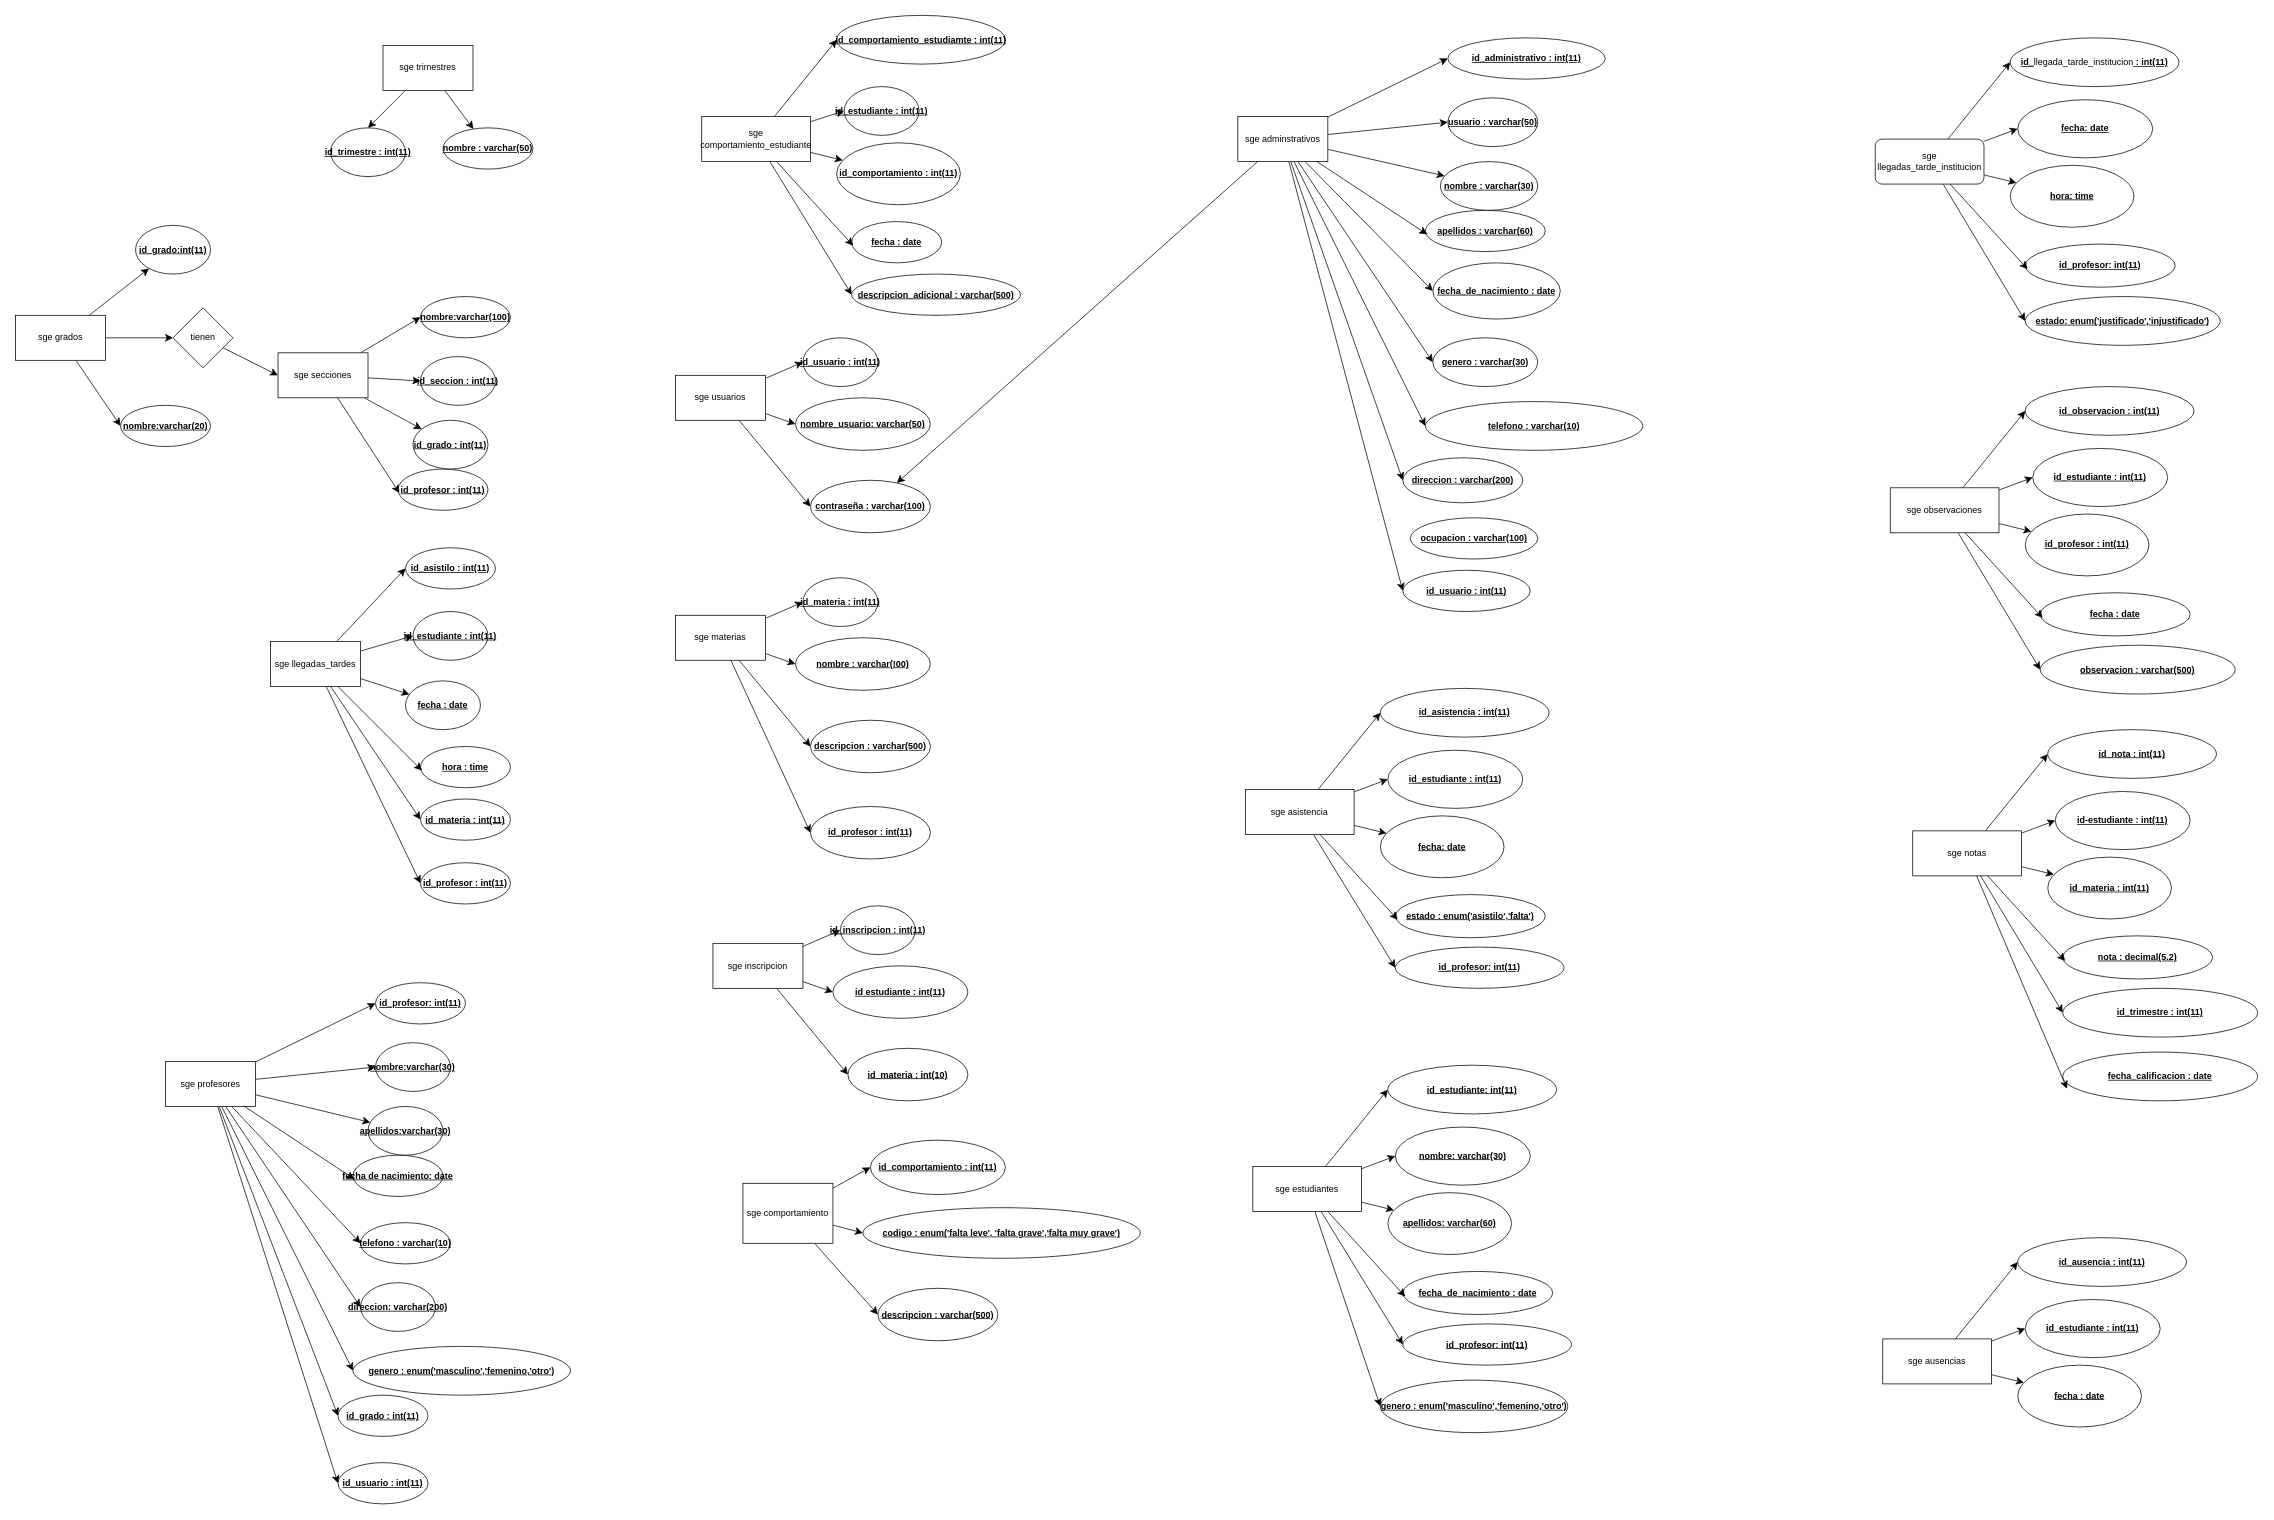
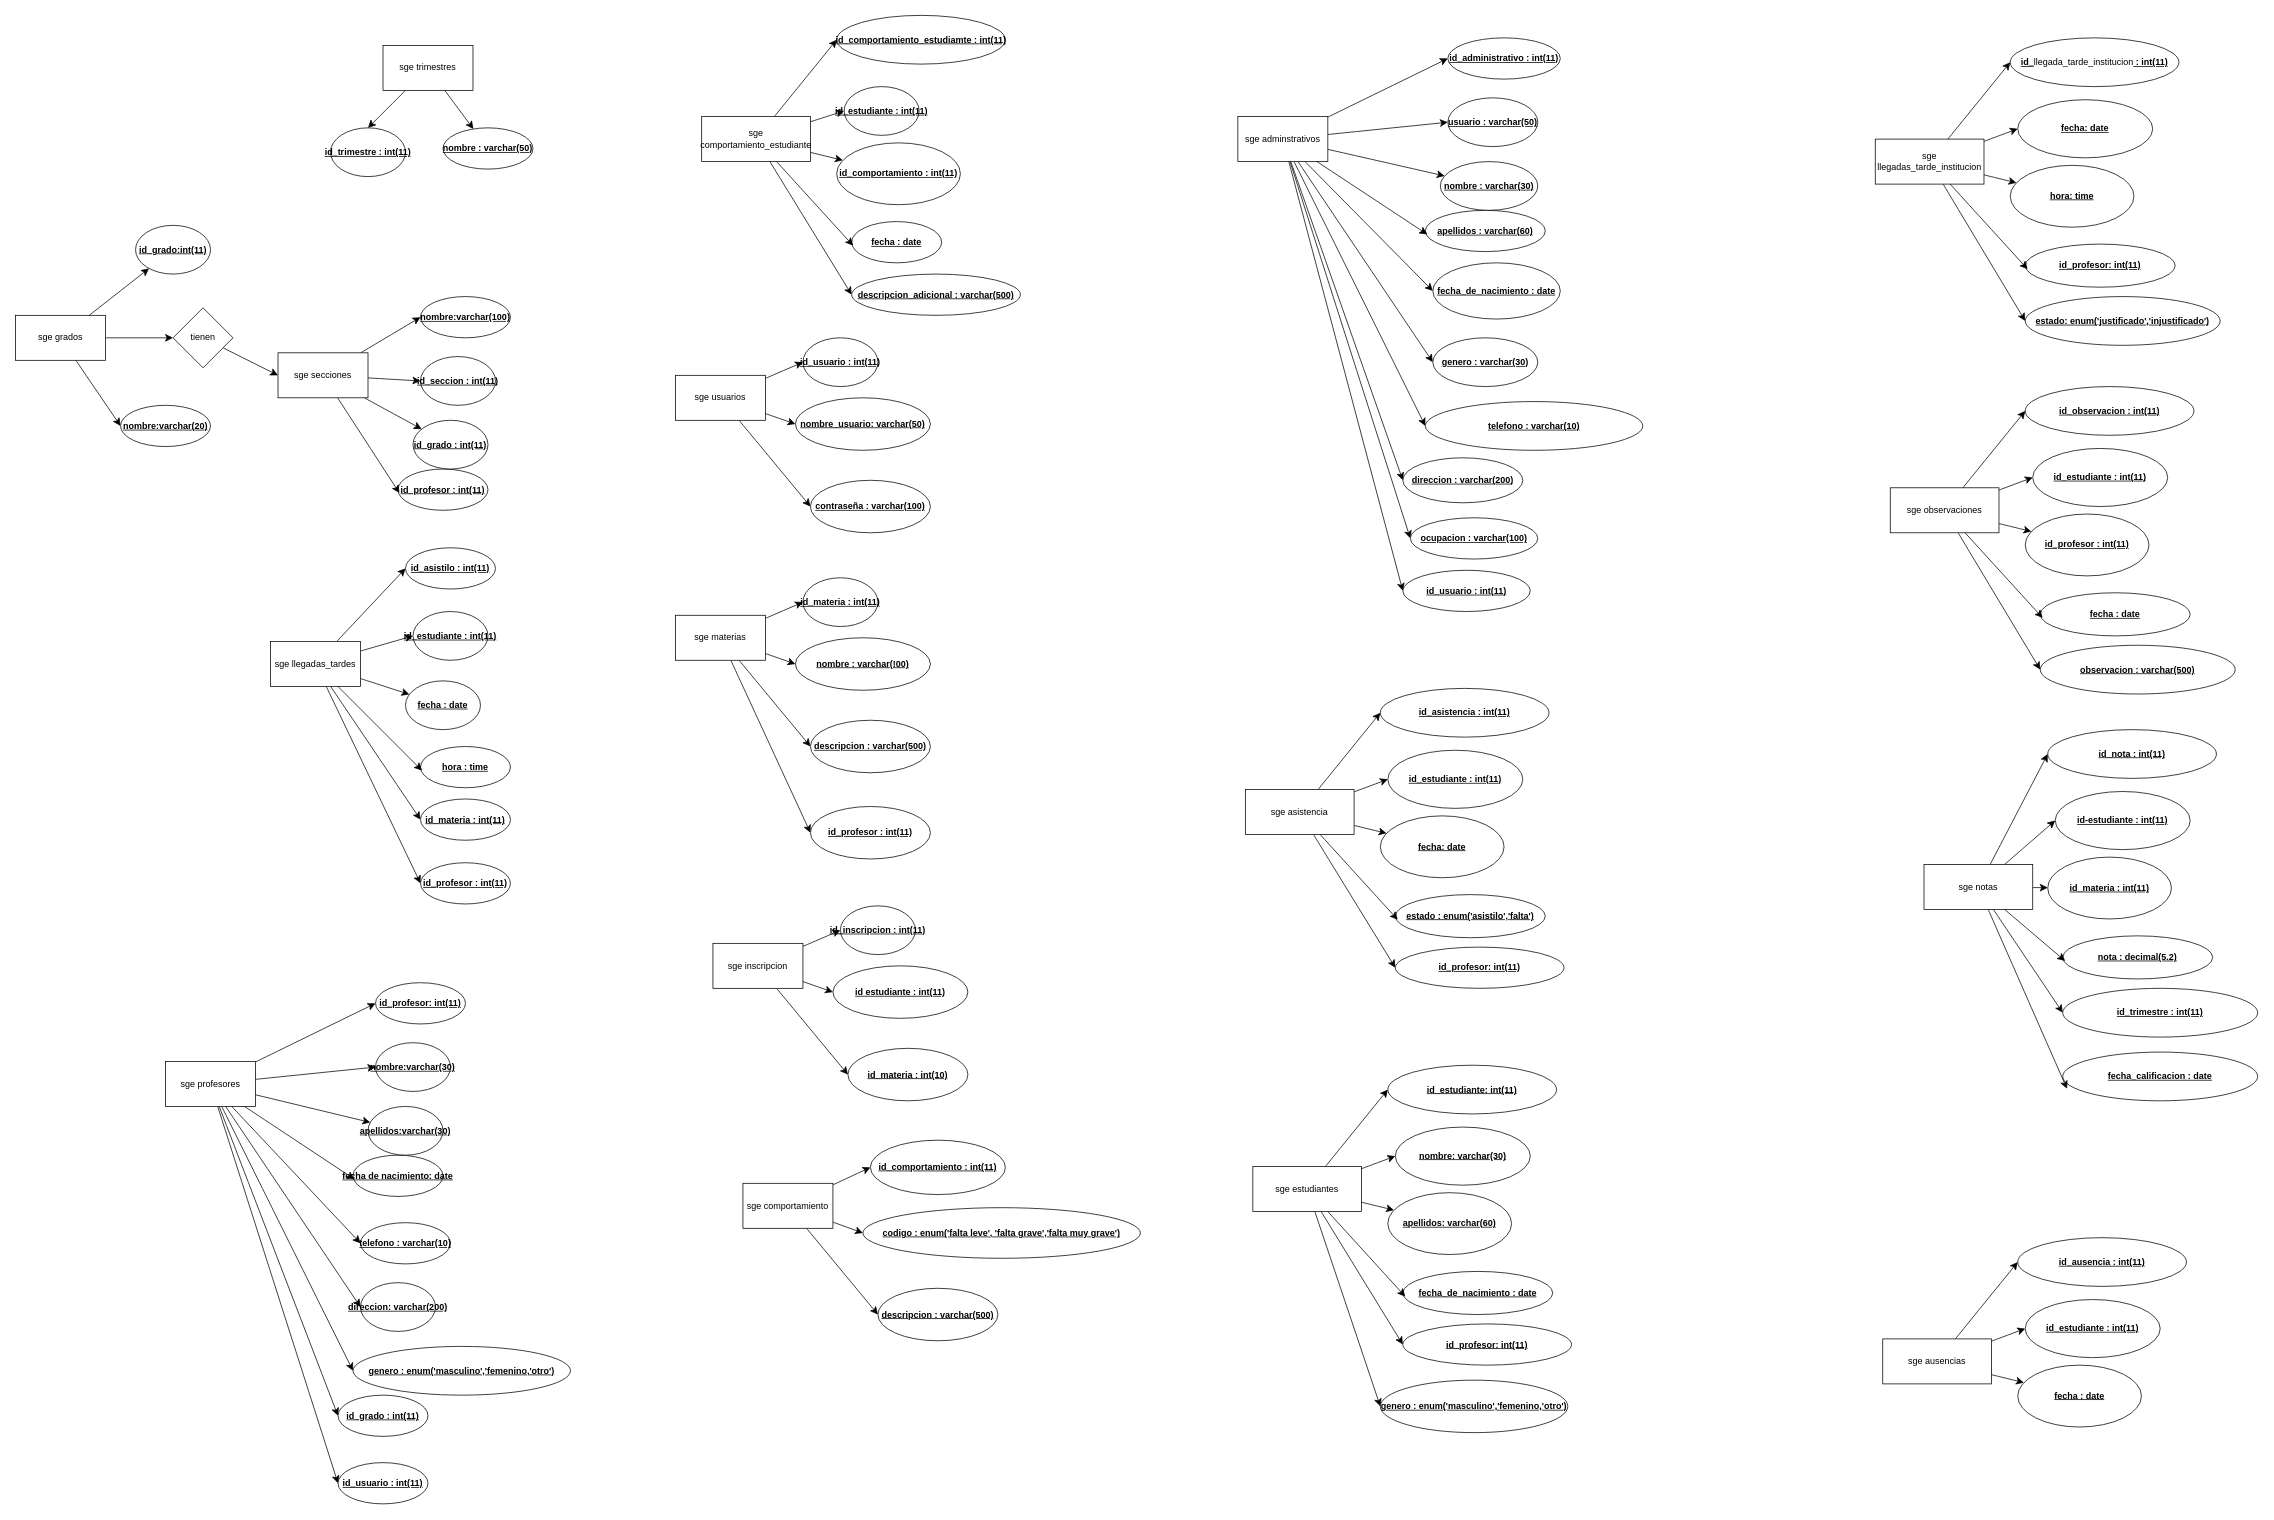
(1527, 59) -> (1504, 59)
(1930, 162) -> (1930, 162)
(1078, 321) -> (1354, 363)
(1967, 854) -> (1979, 887)
(788, 1214) -> (788, 1206)
